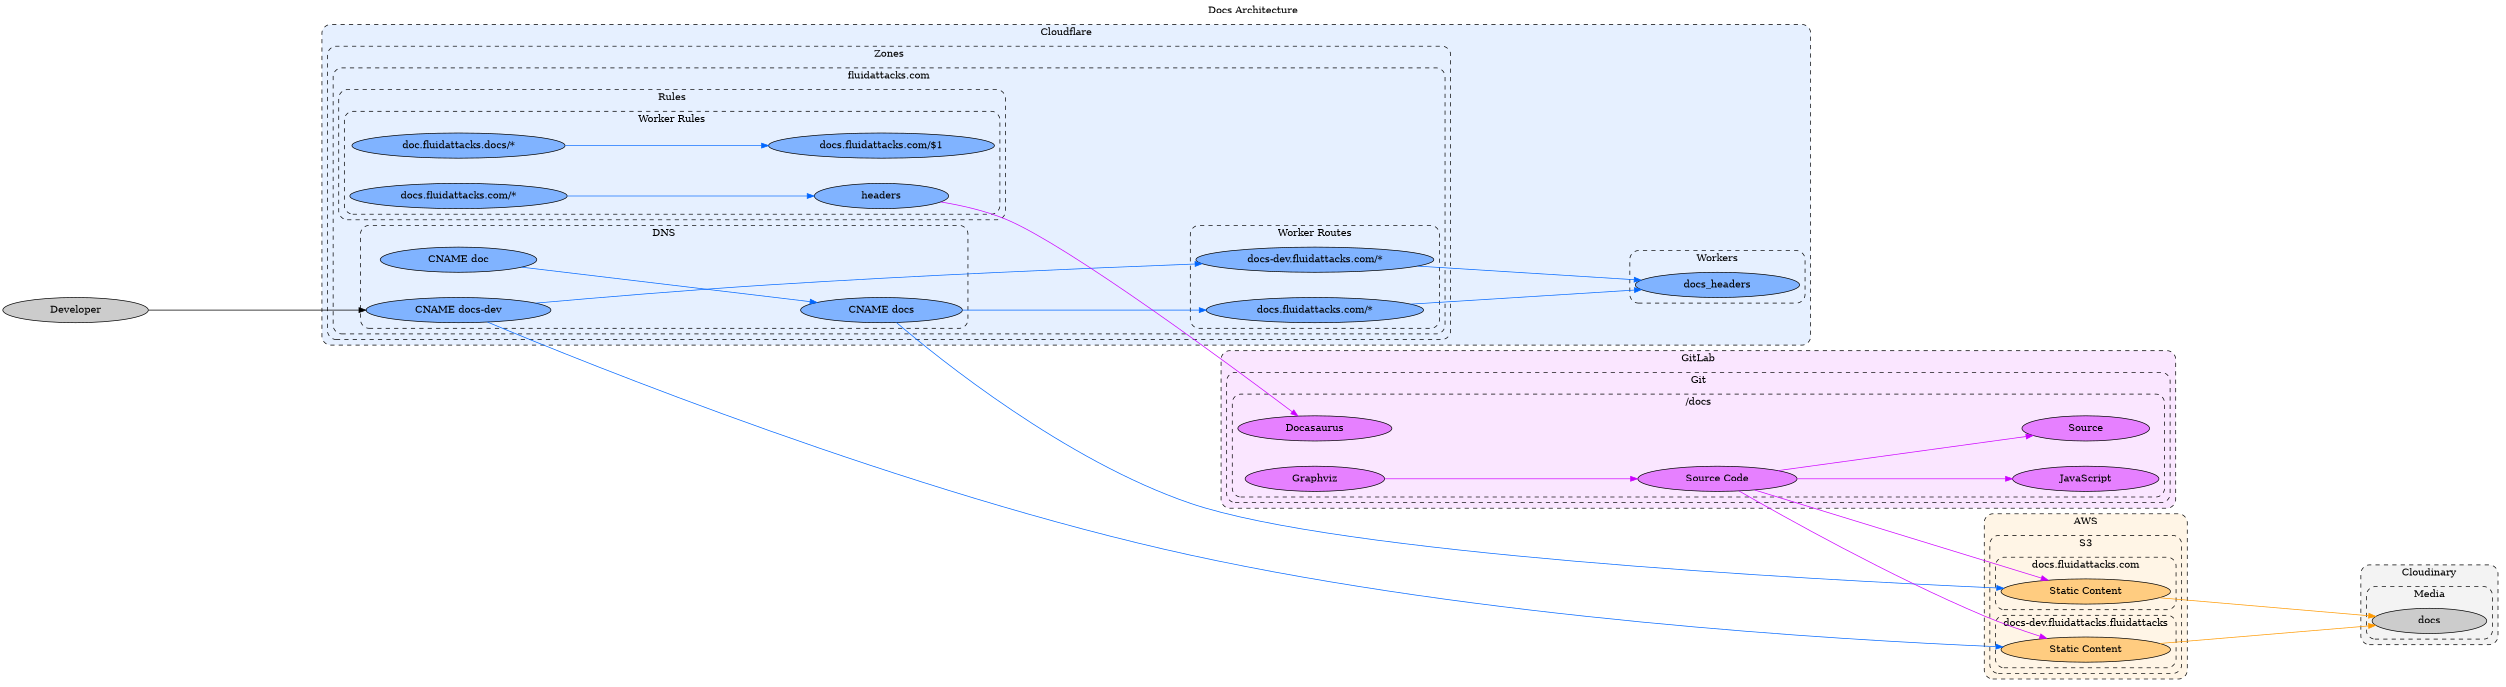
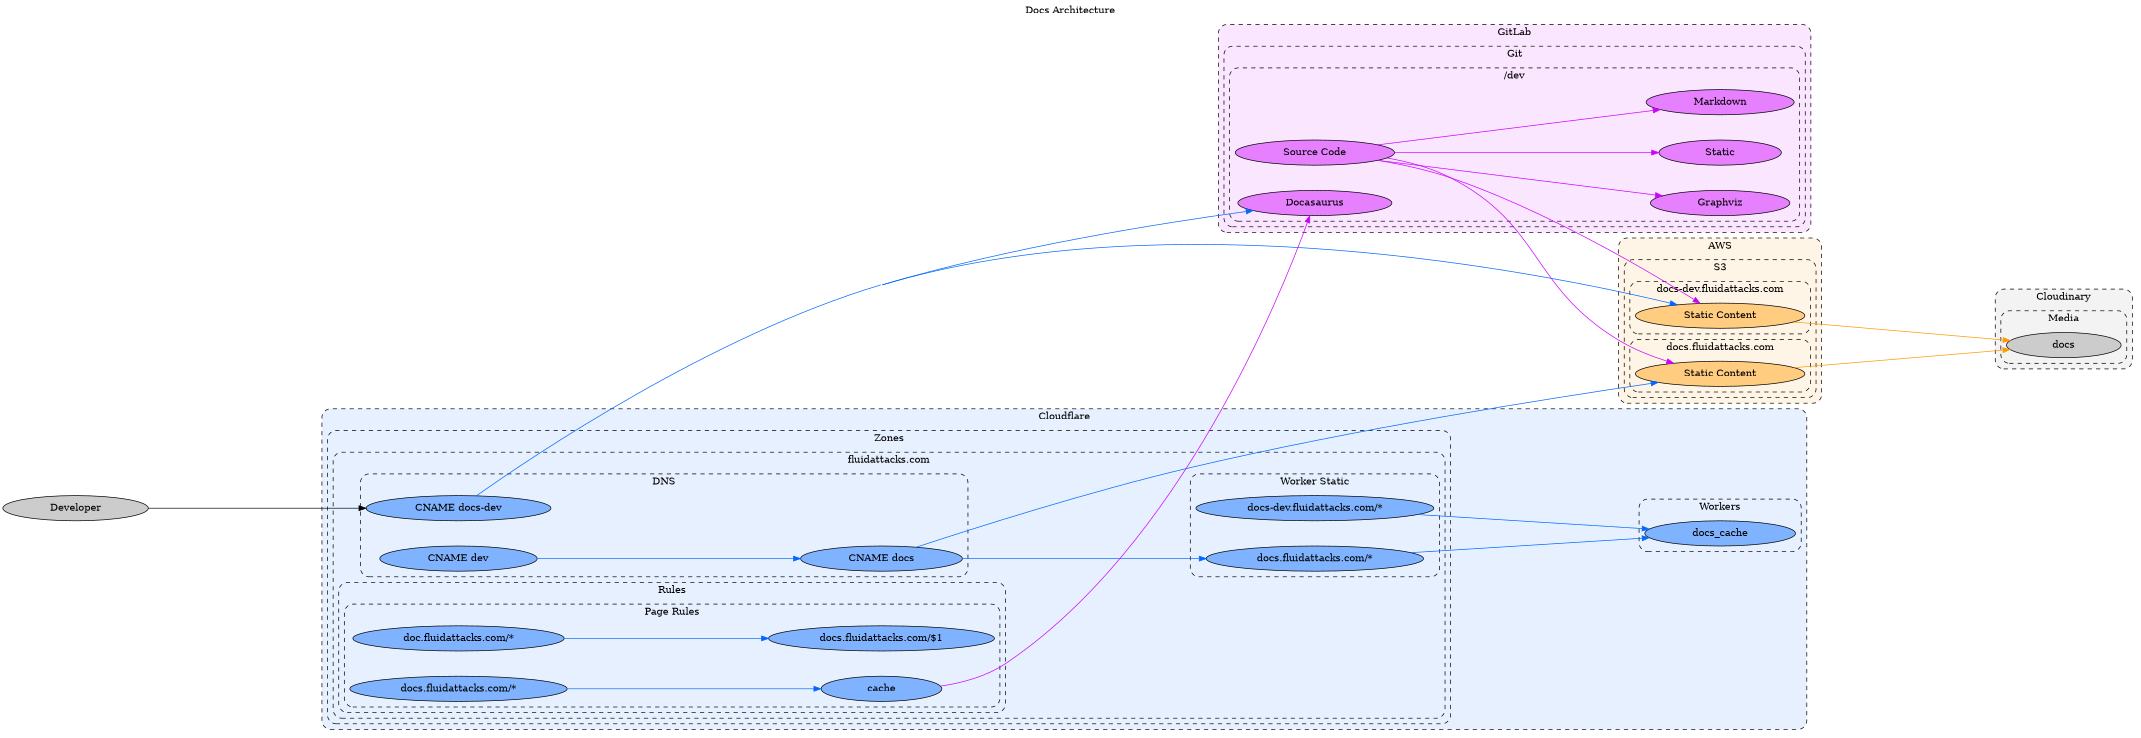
(672, 119) -> (672, 612)
(459, 146) -> (459, 638)
(882, 196) -> (882, 689)
(1315, 233) -> (1315, 482)
(459, 260) -> (459, 559)
(865, 279) -> (1063, 242)
(1717, 285) -> (1720, 533)
(1698, 402) -> (1515, 76)
(2086, 428) -> (1720, 102)
(1508, 479) -> (1517, 178)
(2086, 479) -> (1720, 153)
(2086, 623) -> (1720, 289)
